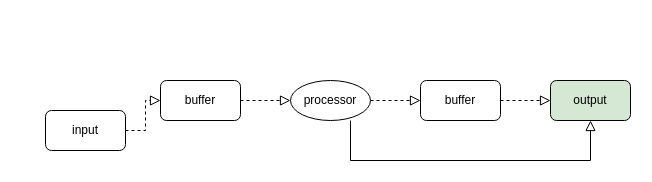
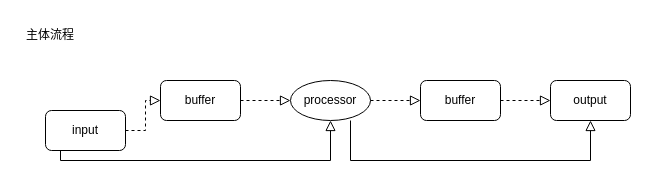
none -> (51, 36)
(591, 101) -> (591, 101)
none -> (204, 161)
